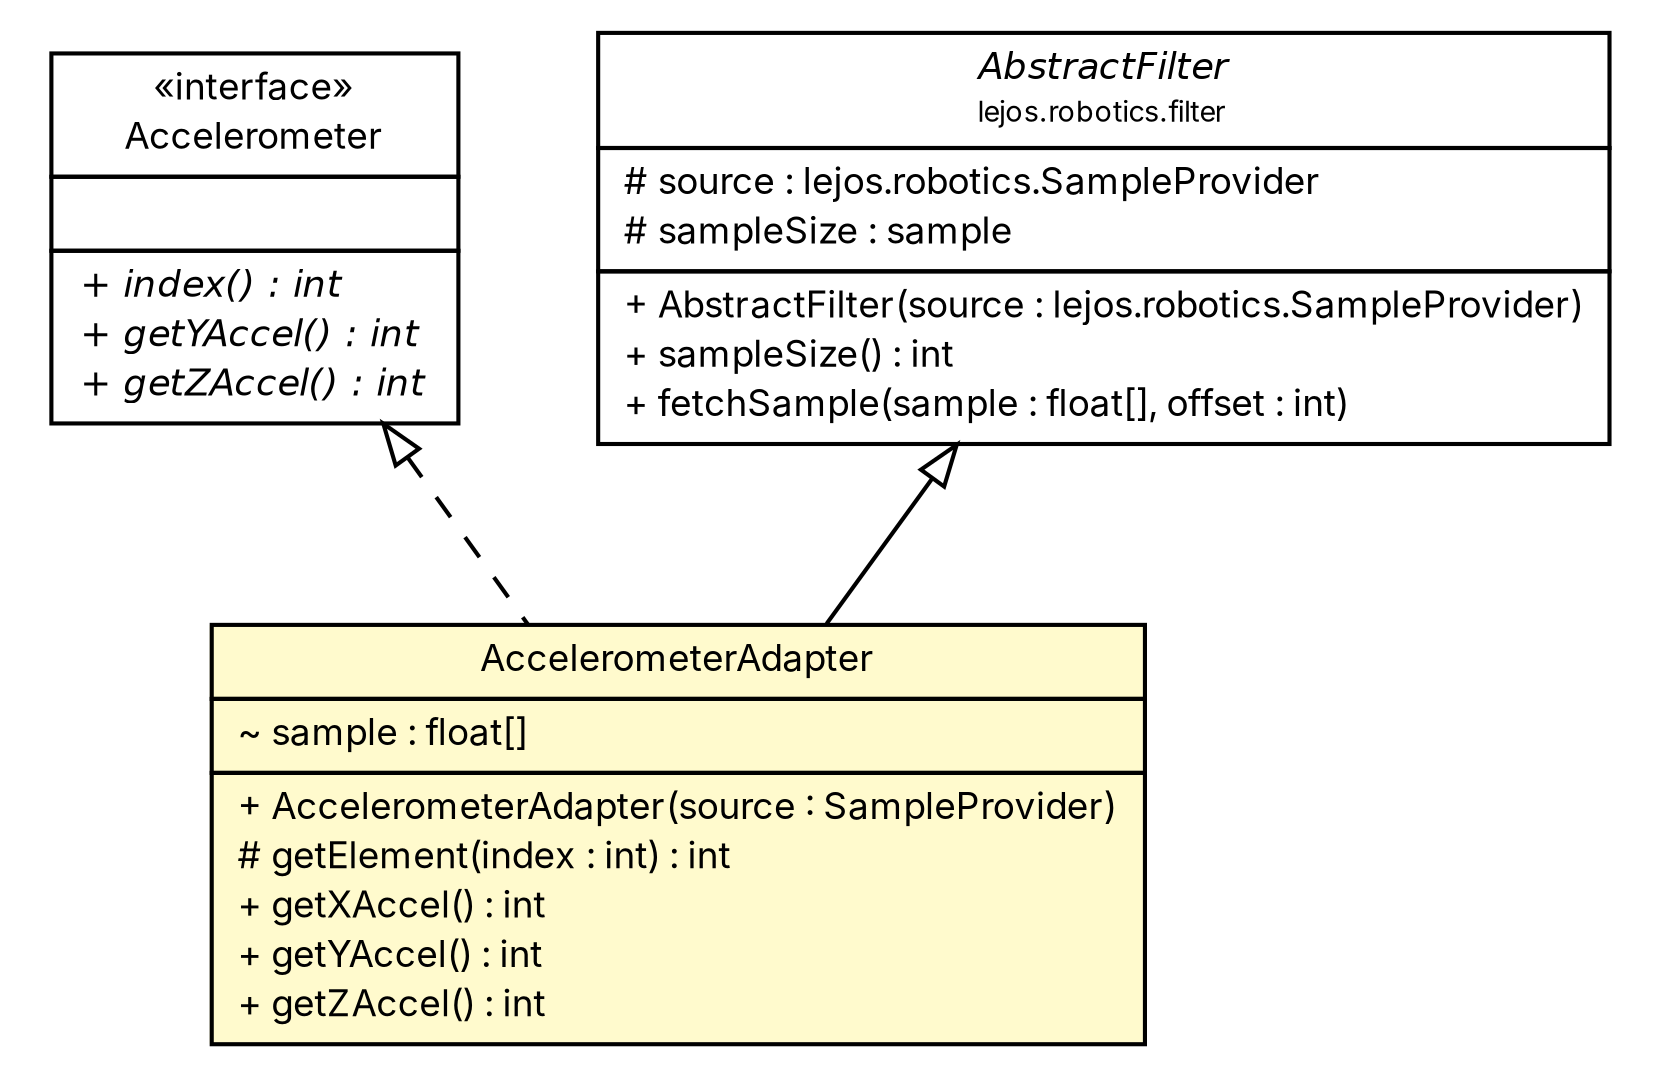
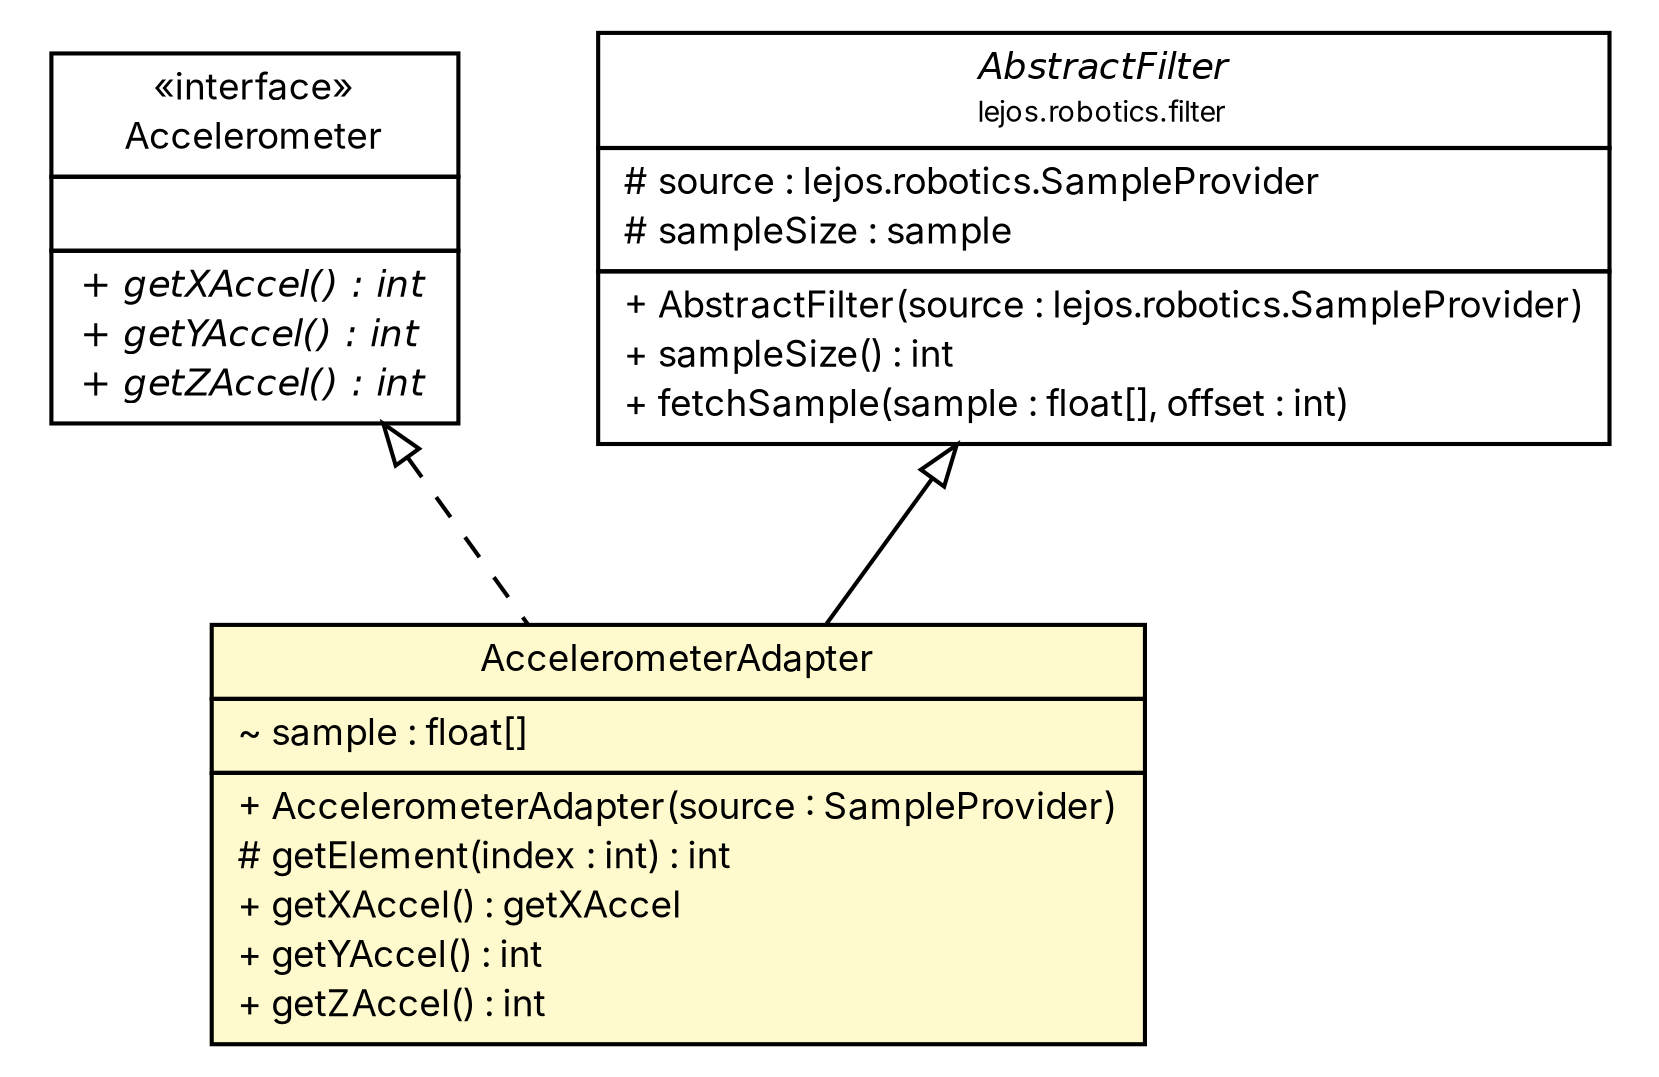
(212, 286) -> (255, 286)
(393, 906) -> (460, 906)
